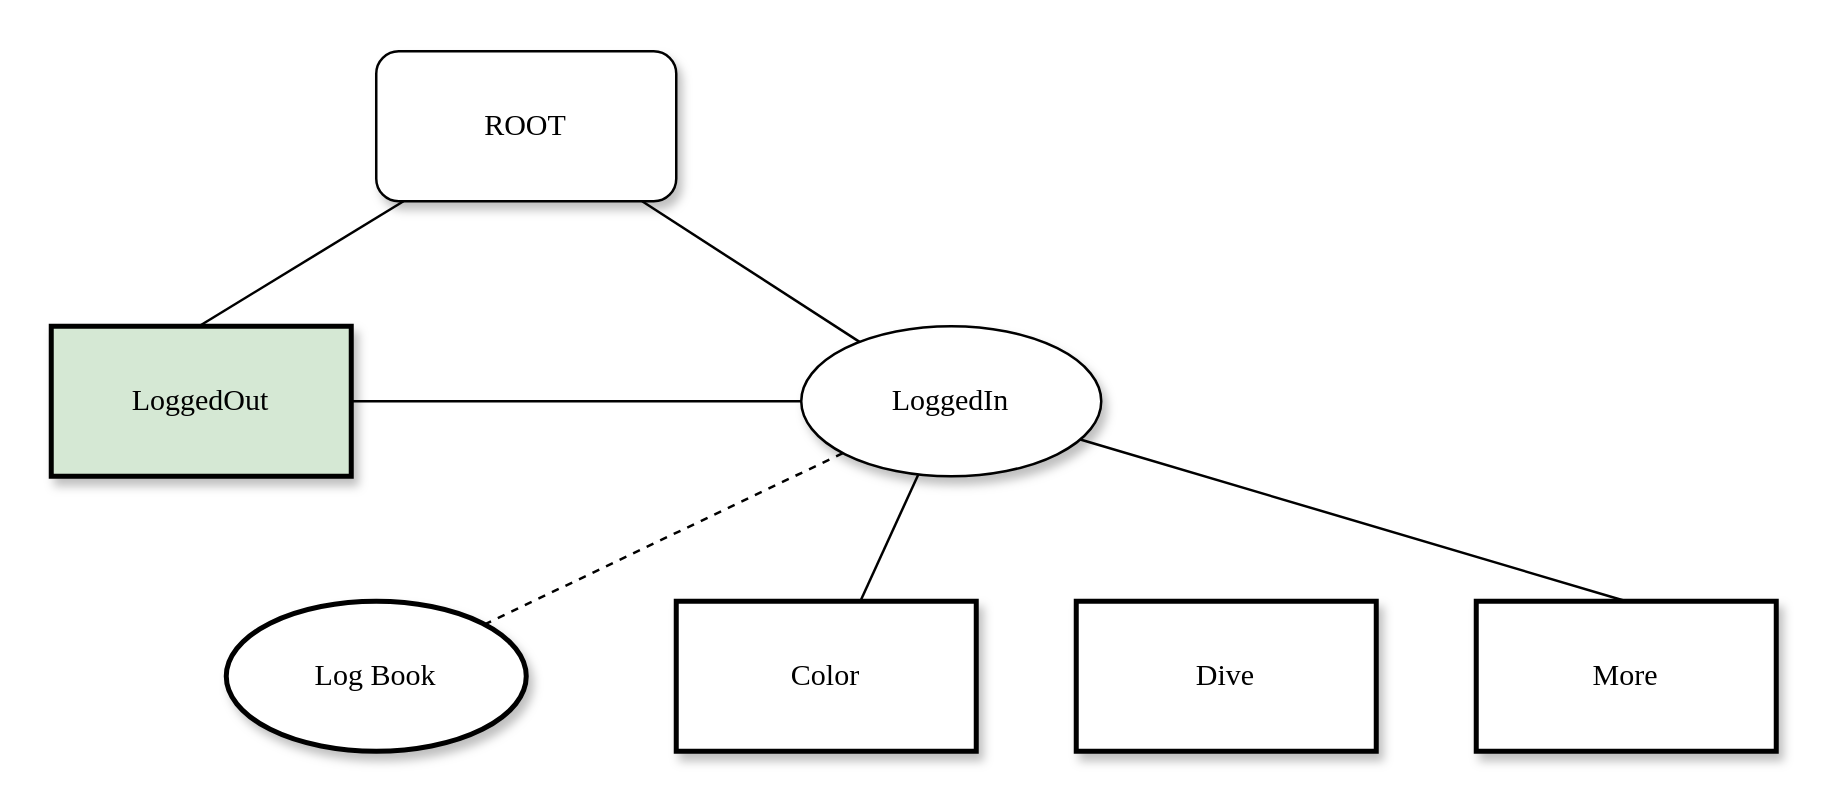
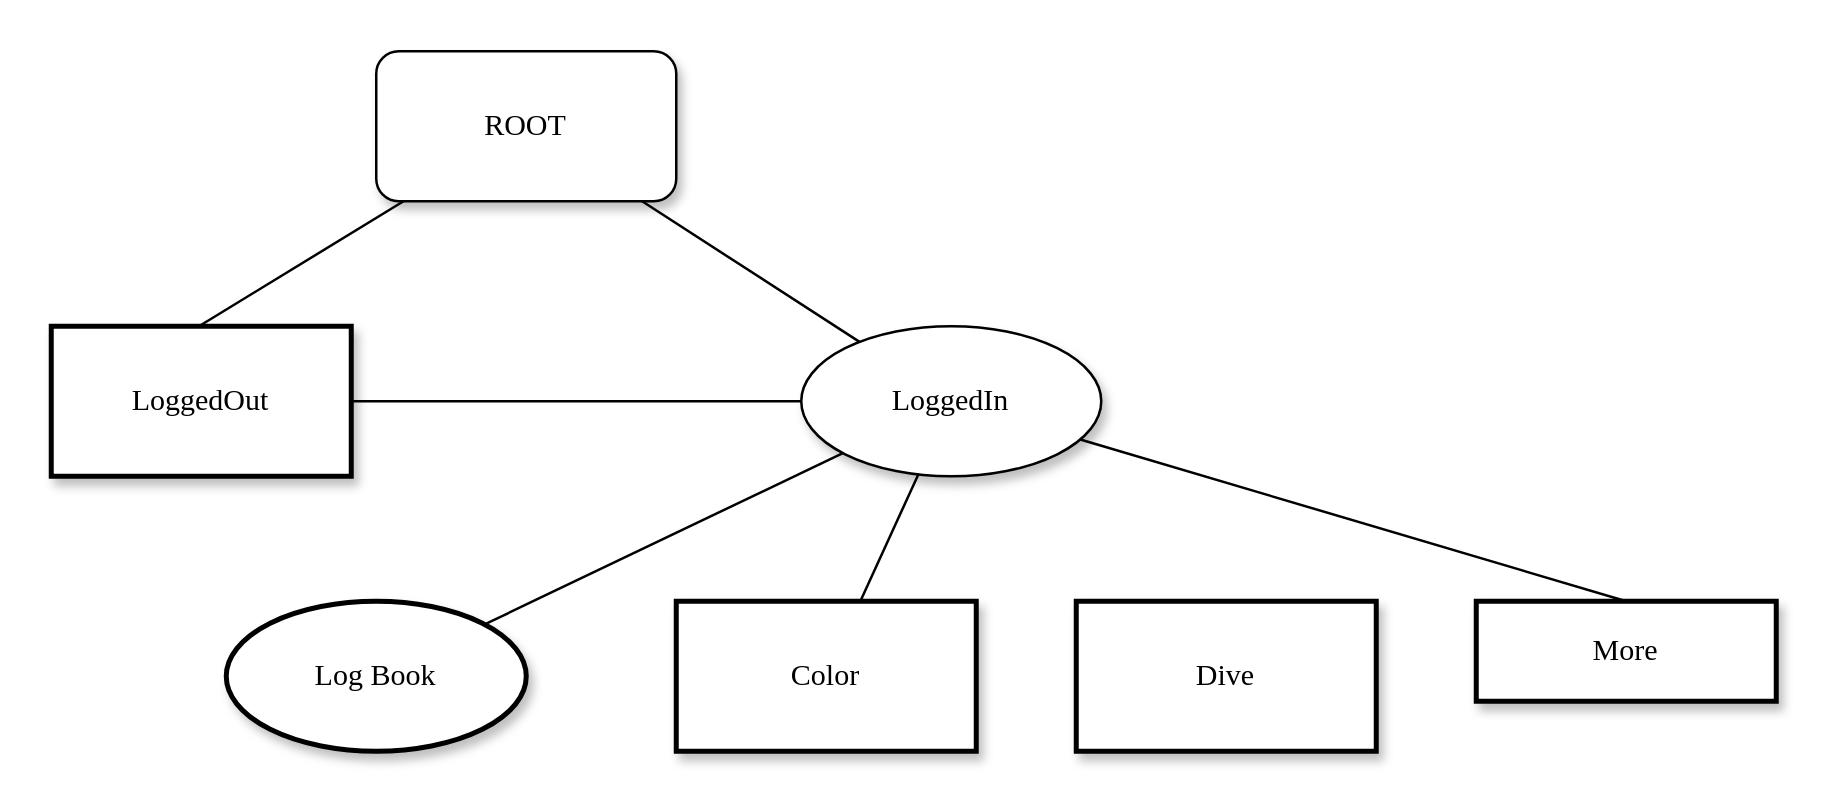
(201, 401) -> (201, 401)
(665, 538) -> (665, 538)
(1626, 676) -> (1626, 651)
